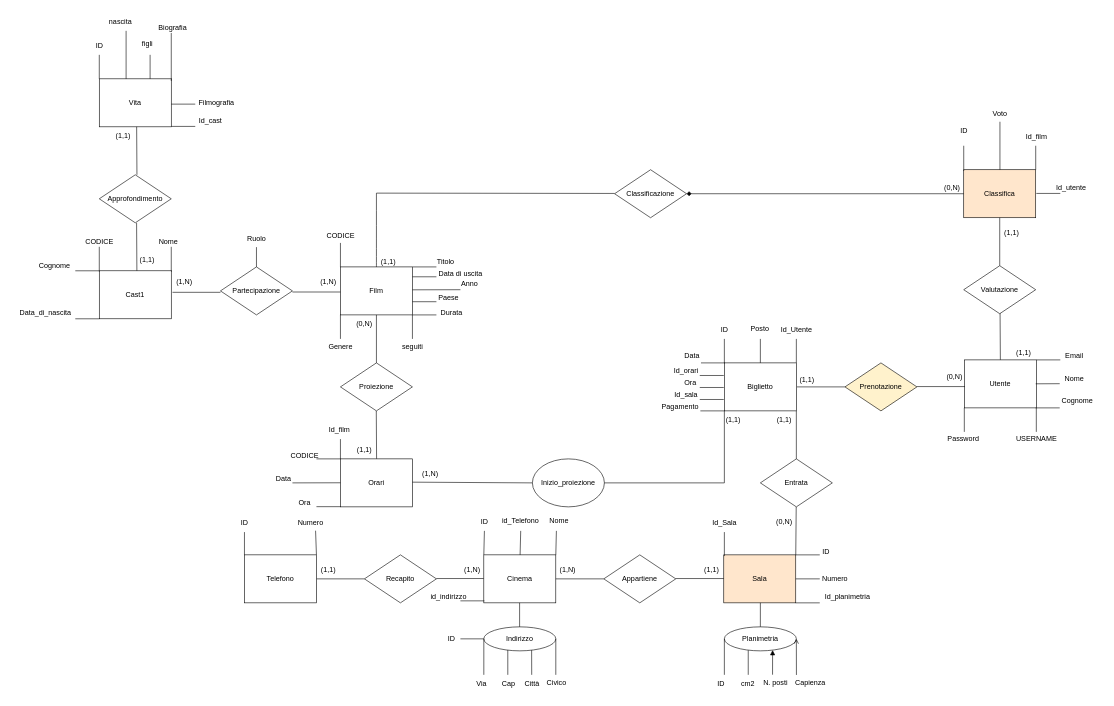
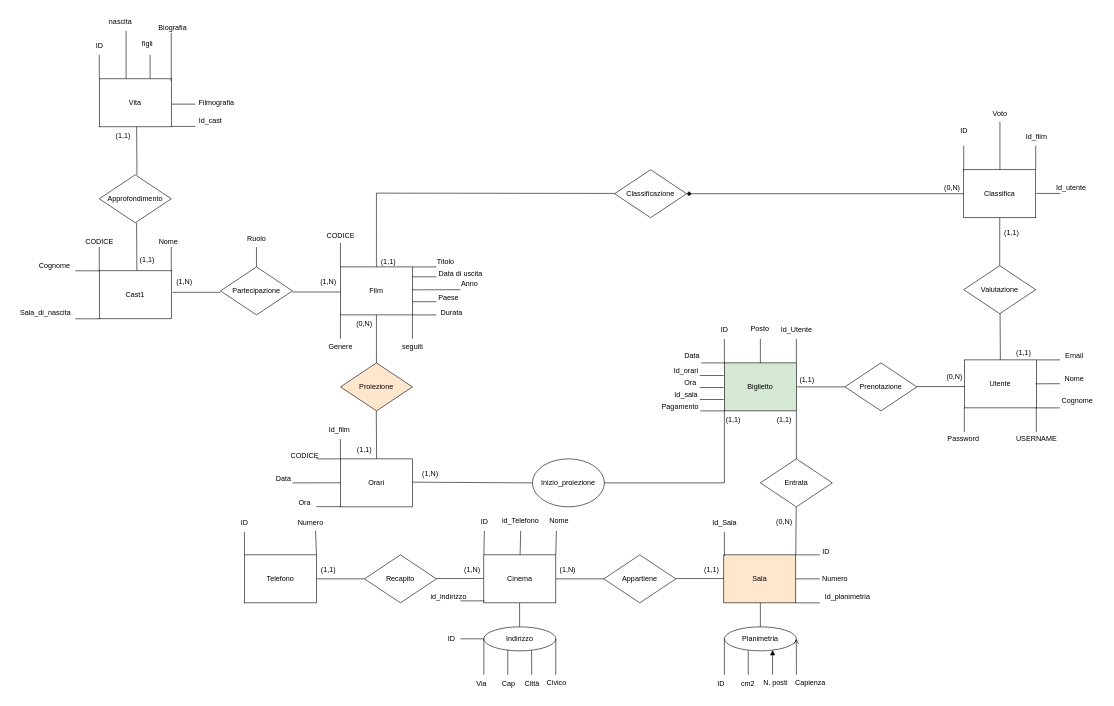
(1000, 194) -> (1000, 194)
(46, 312) -> (46, 312)
(377, 387) -> (377, 387)
(761, 387) -> (761, 387)
(881, 387) -> (881, 387)
